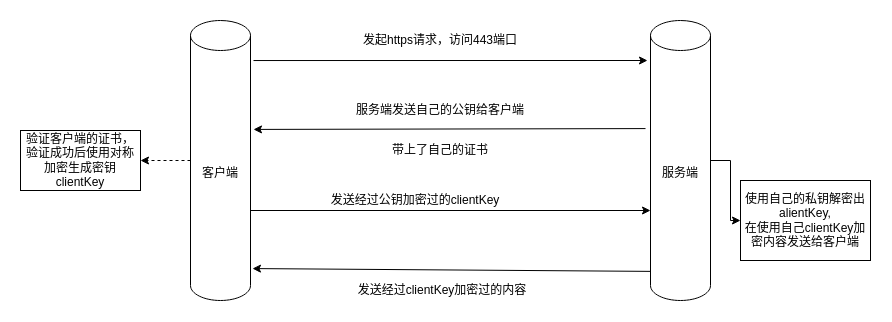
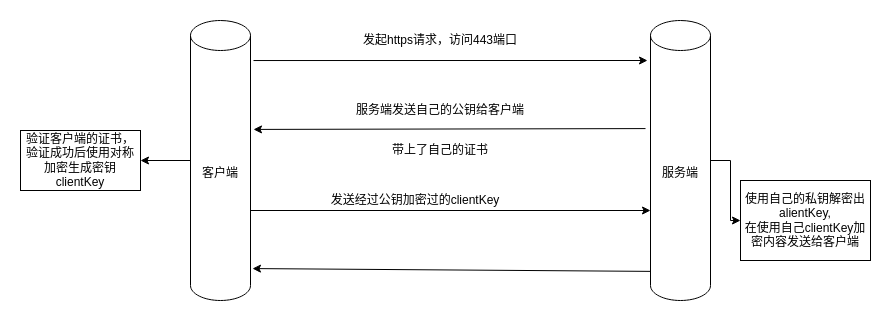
(168, 161) -> (168, 161)
(443, 291) -> none
